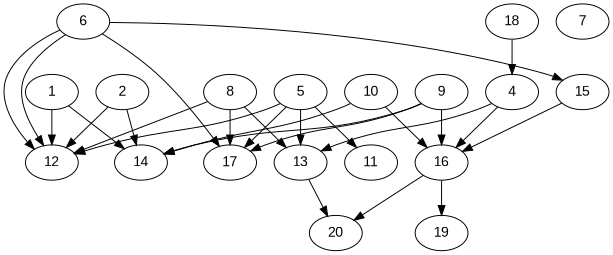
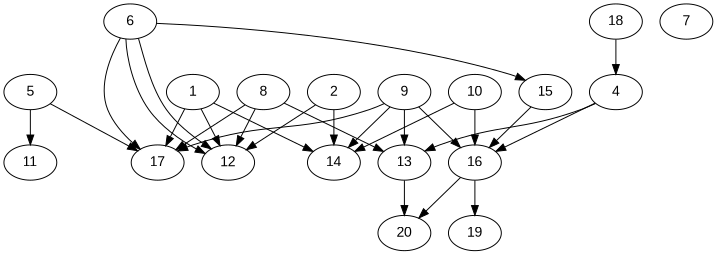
none -> (181, 117)
(301, 122) -> (404, 121)
(183, 130) -> none
